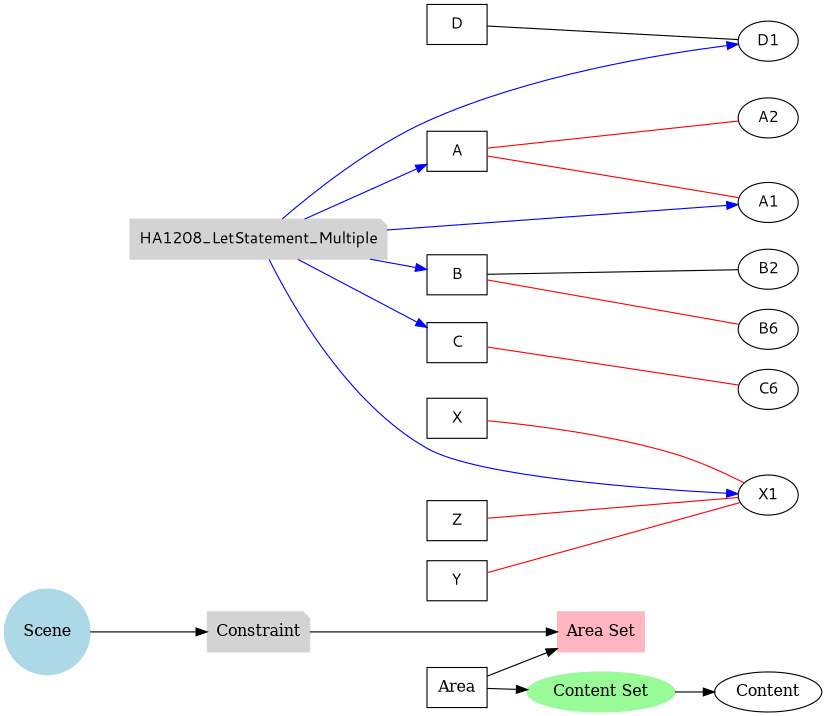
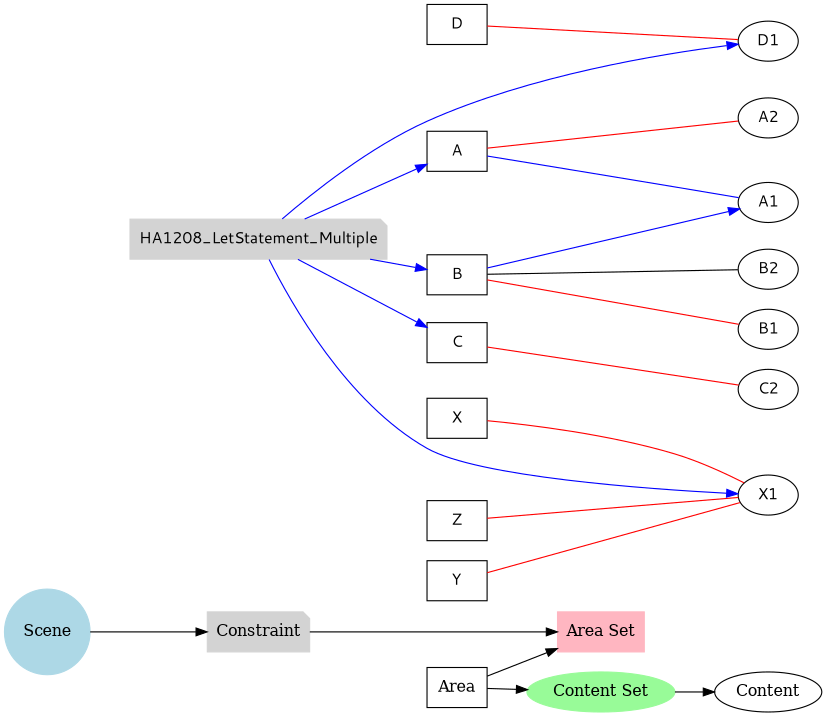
(613, 33) -> (613, 33)
(613, 177) -> (613, 177)
(557, 218) -> (608, 240)
(768, 329) -> (768, 329)
(768, 389) -> (768, 389)
